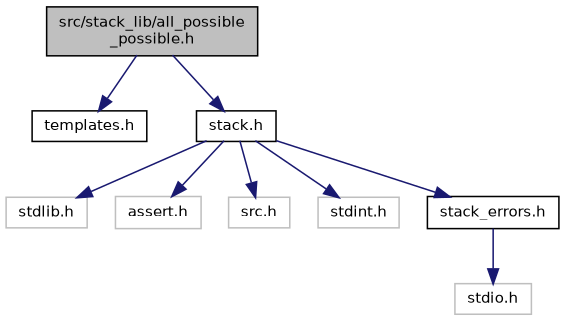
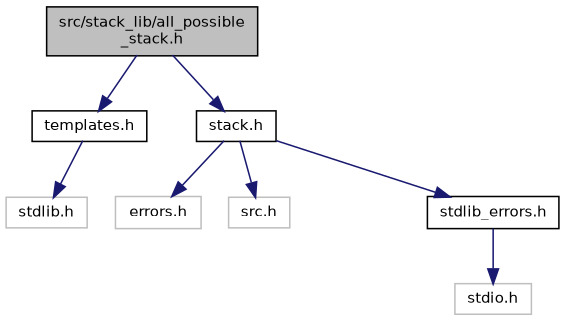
(152, 31) -> (152, 31)
(149, 166) -> (72, 162)
(158, 213) -> (158, 213)
(359, 213) -> none
(493, 213) -> (493, 213)
